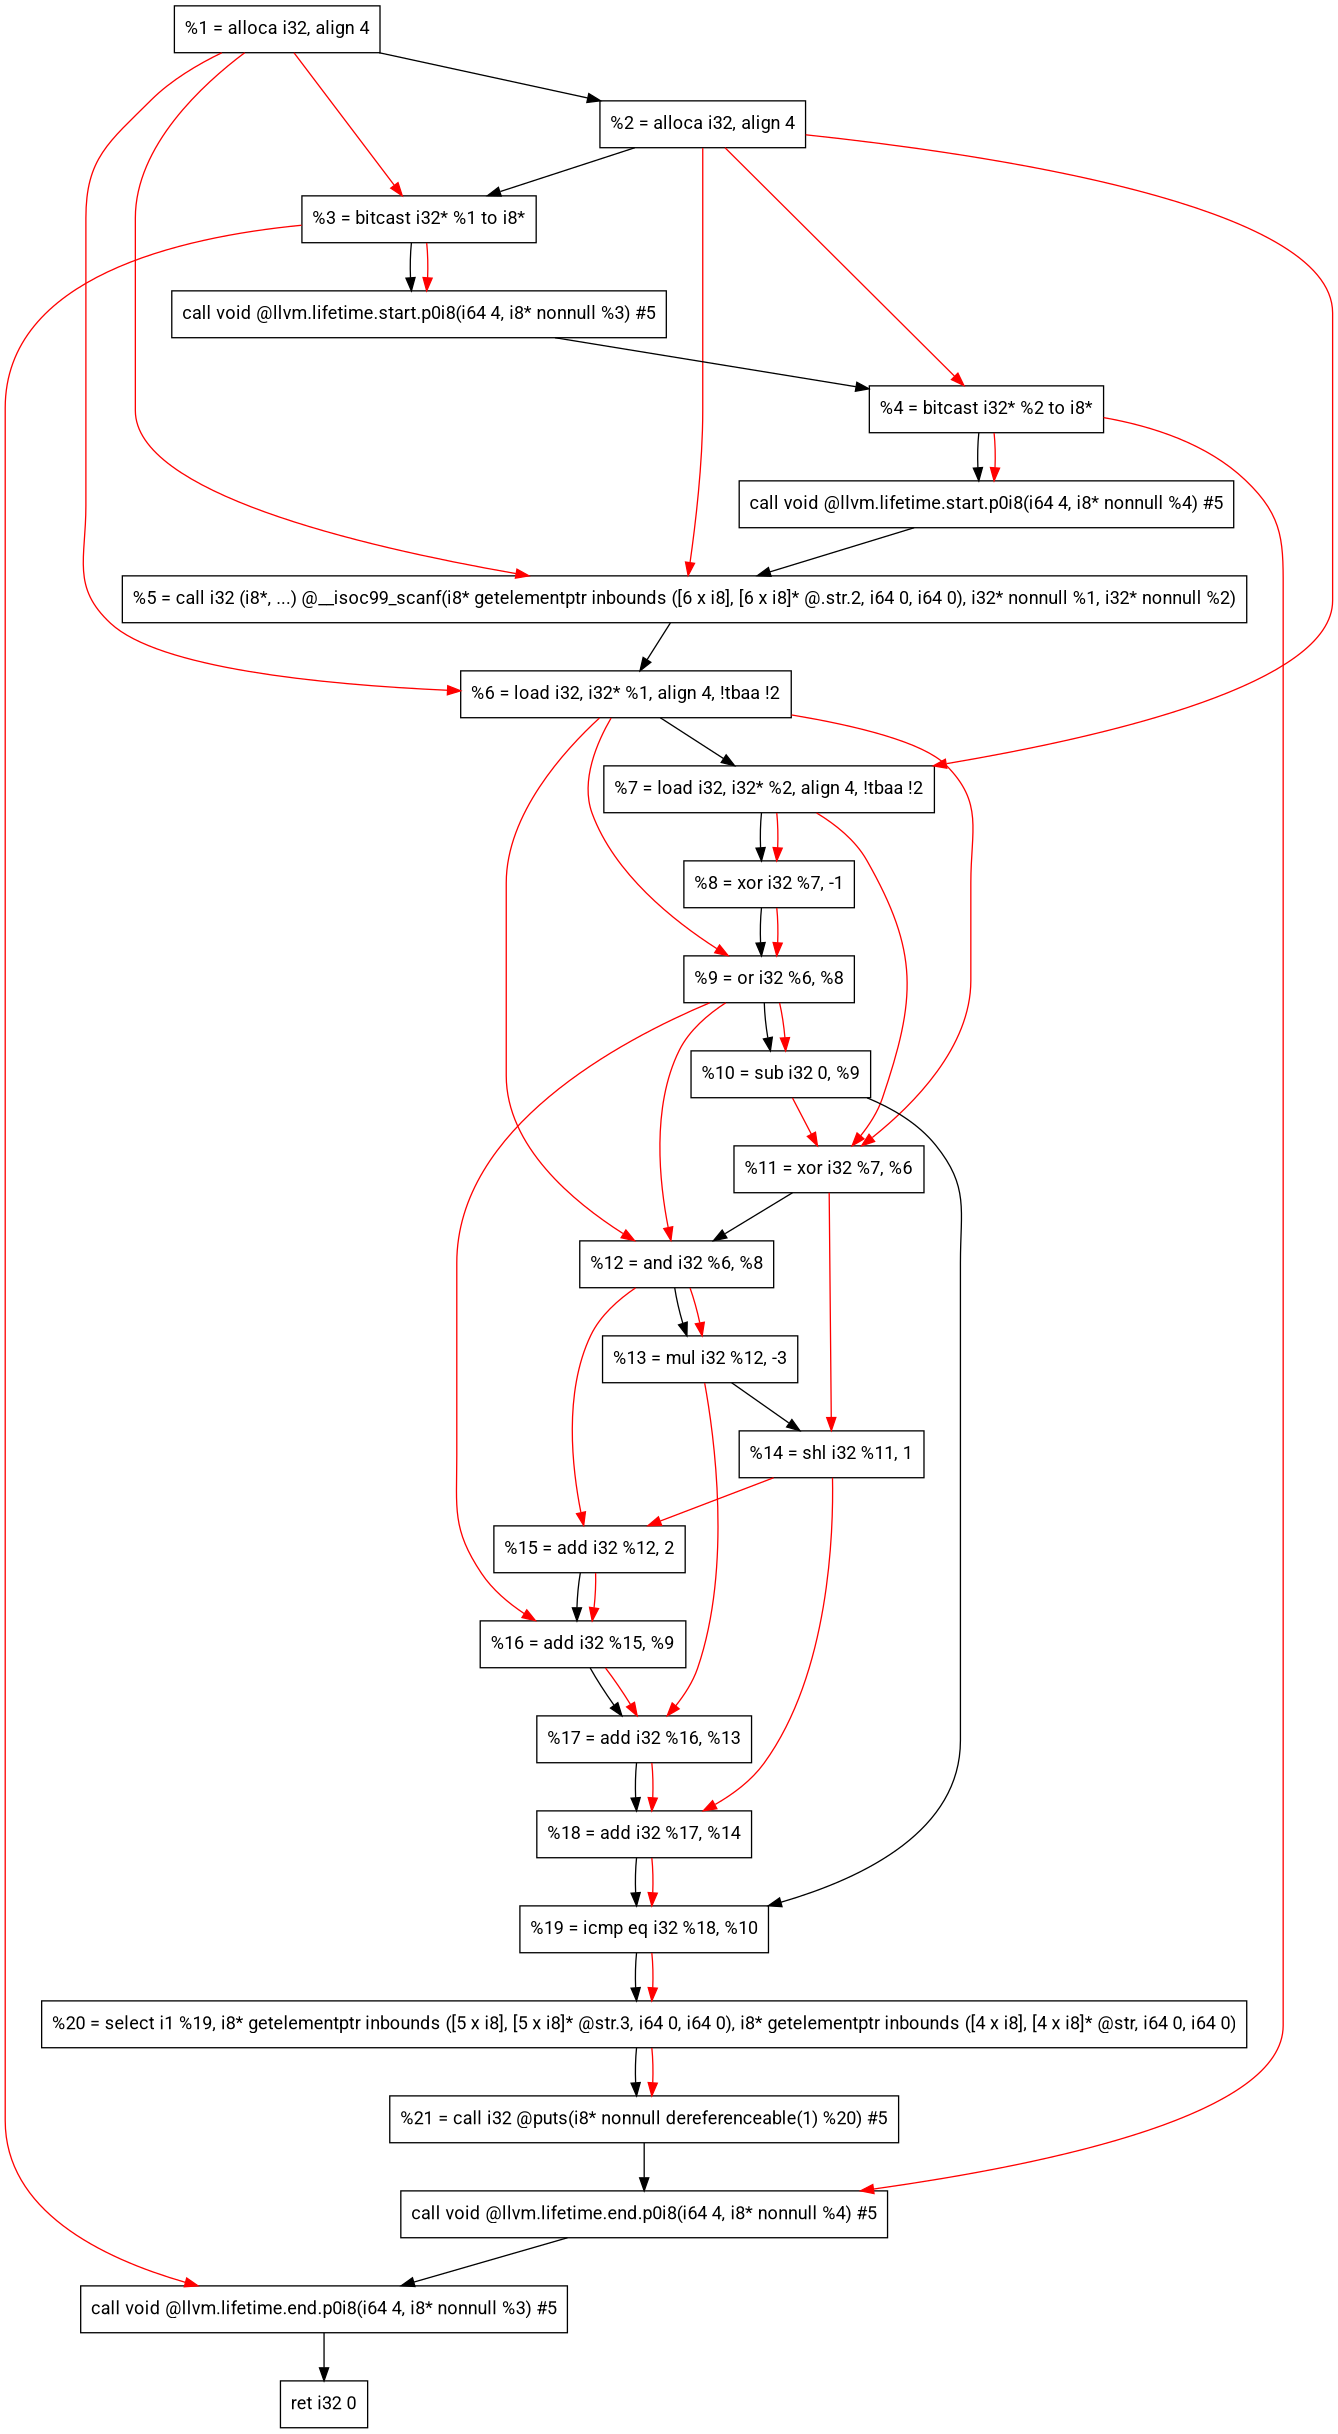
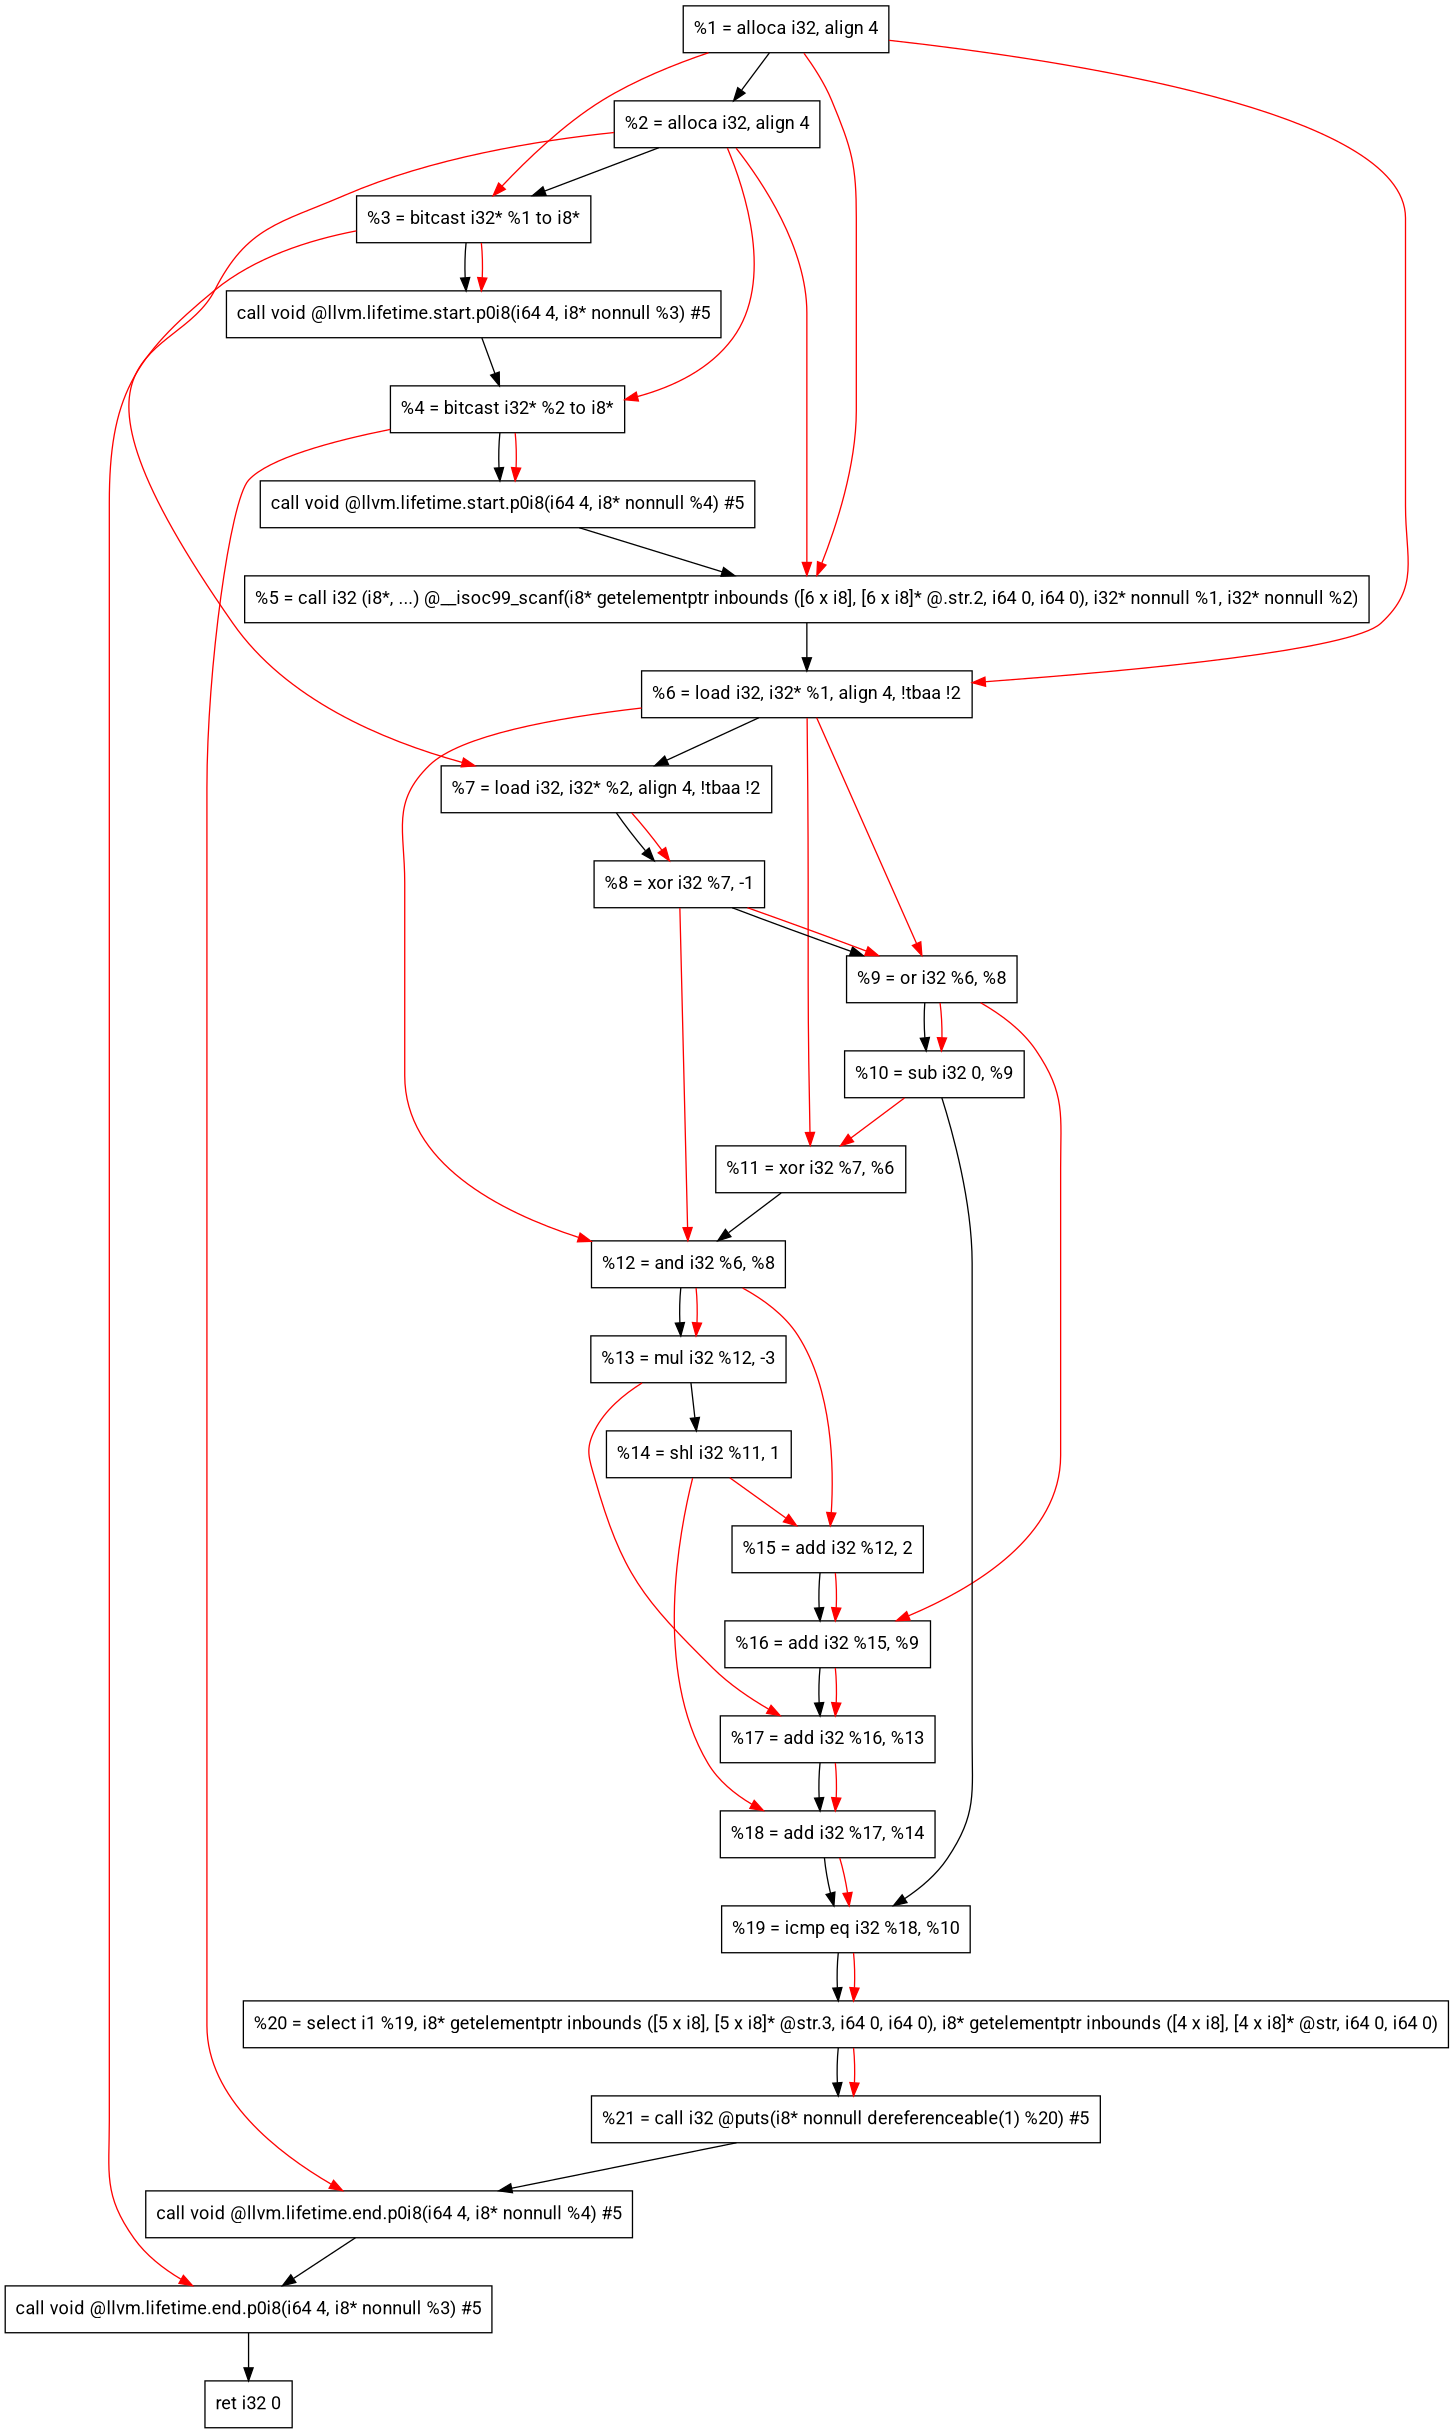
(905, 964) -> none
(663, 1104) -> (684, 1068)
(830, 1305) -> none
